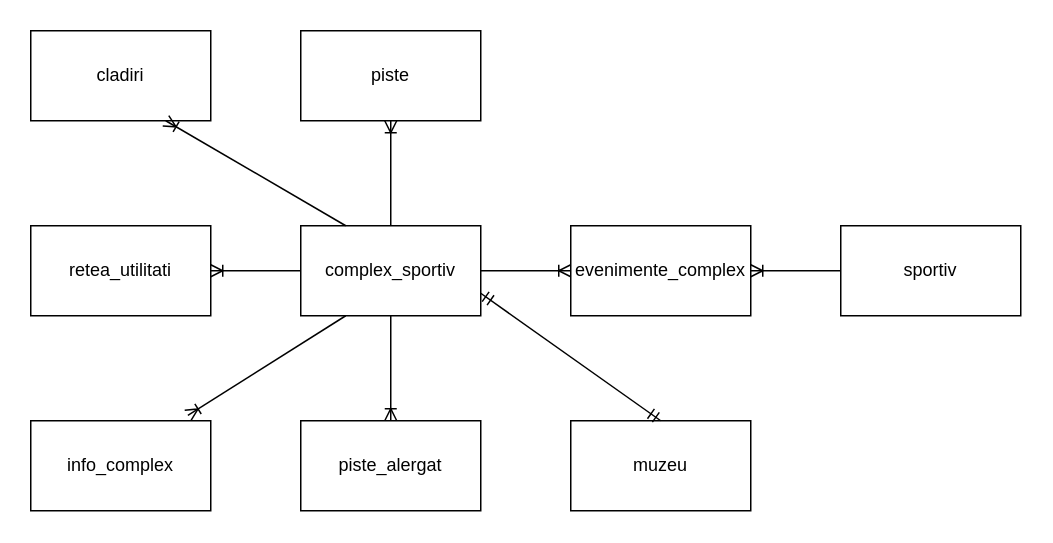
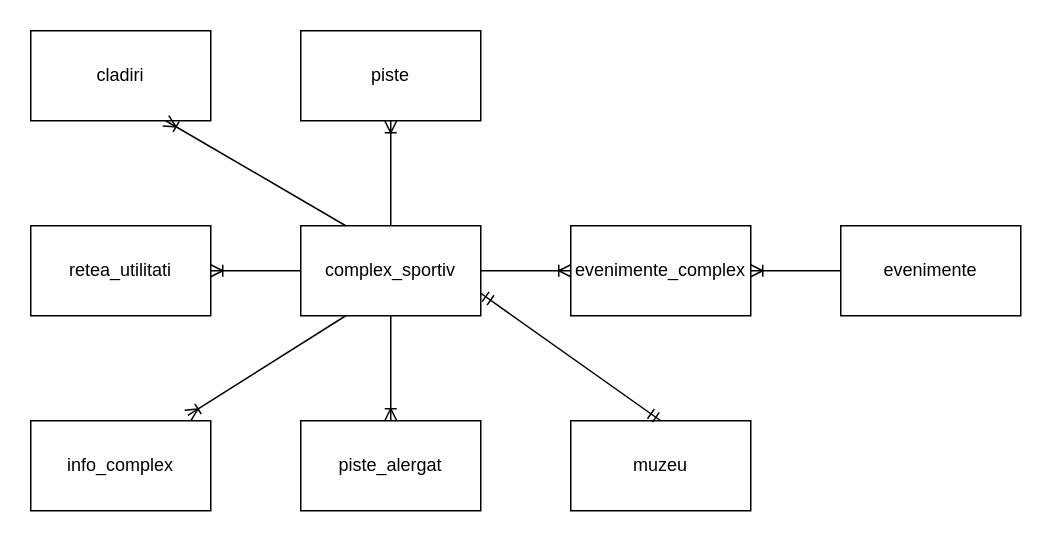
(931, 271) -> (931, 271)
